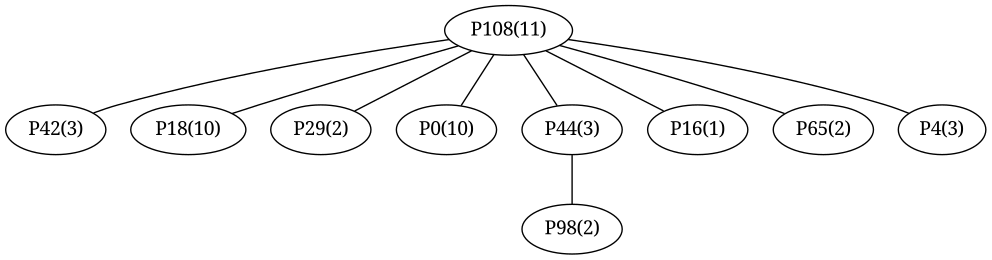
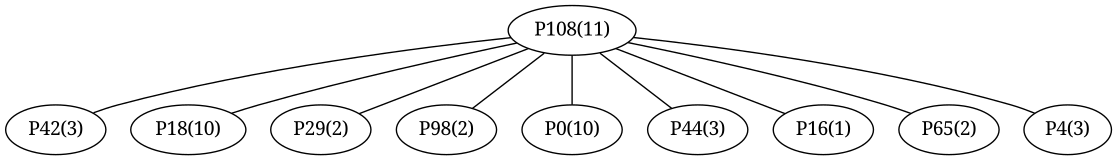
(572, 180) -> (508, 81)
